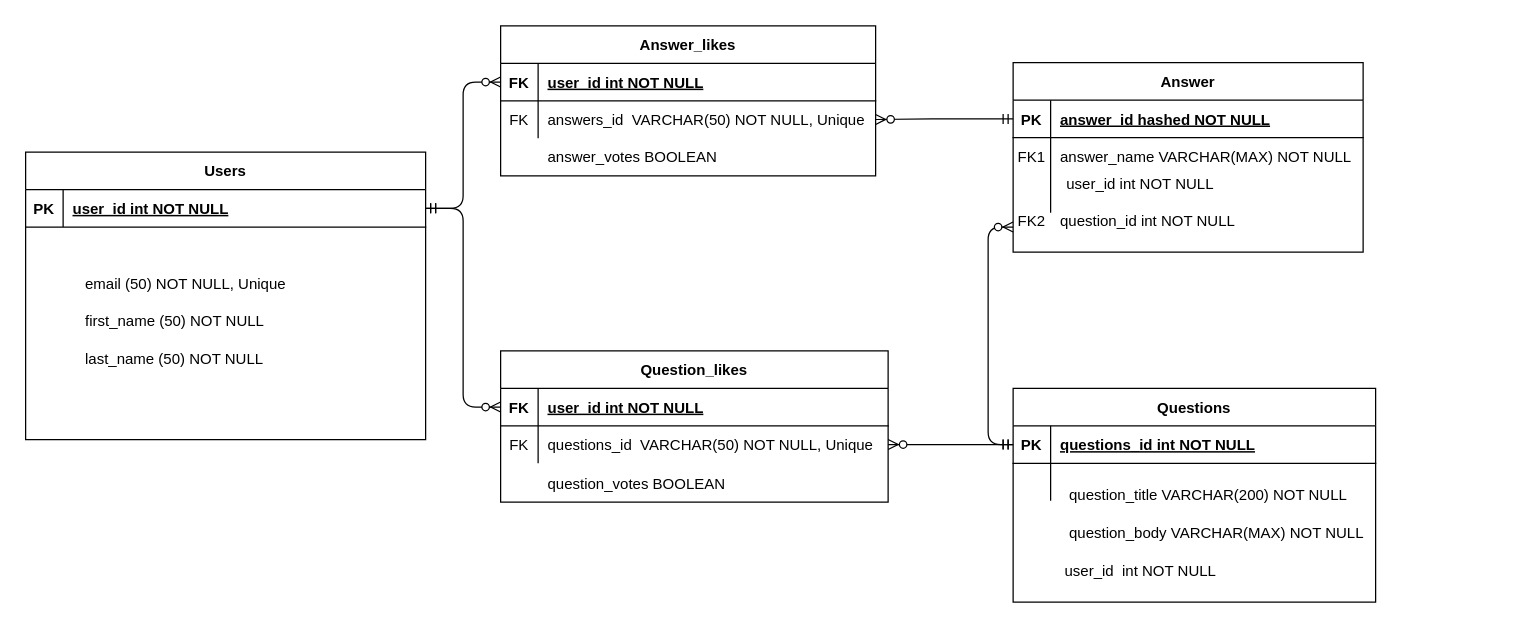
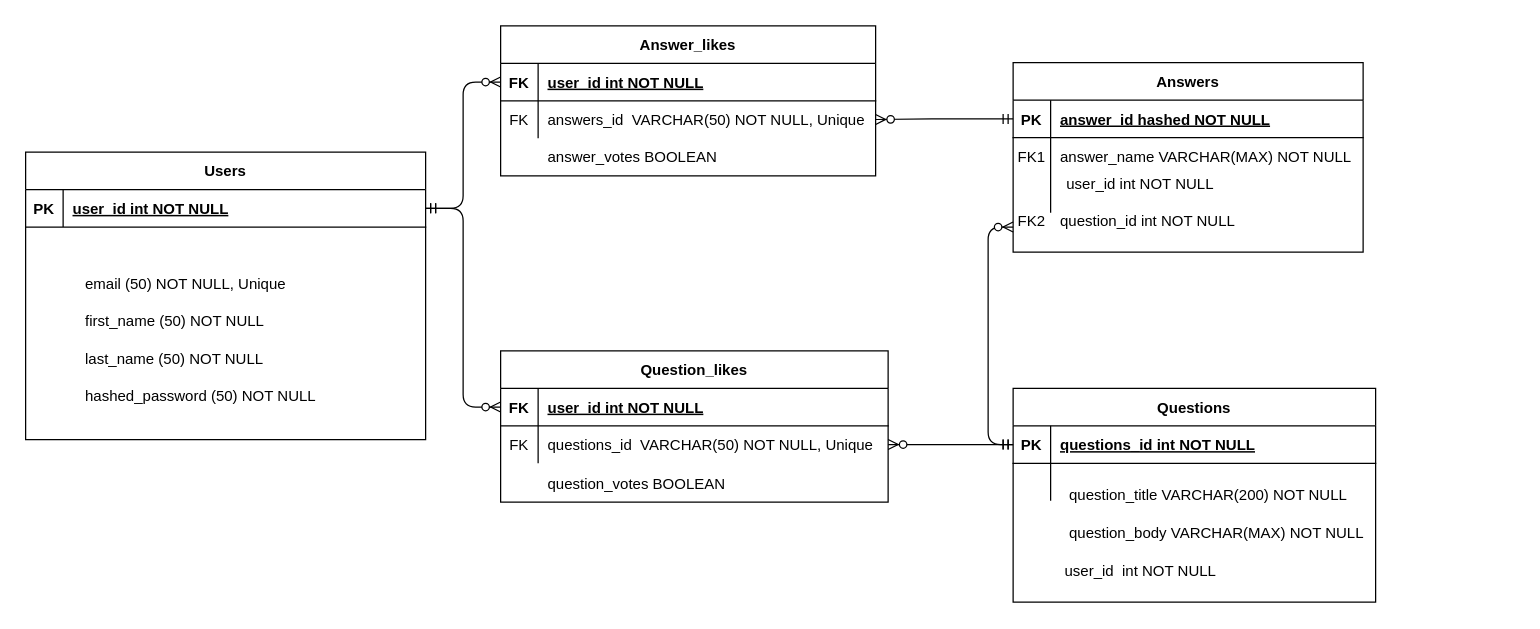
(1188, 82) -> (1188, 82)
none -> (213, 396)
